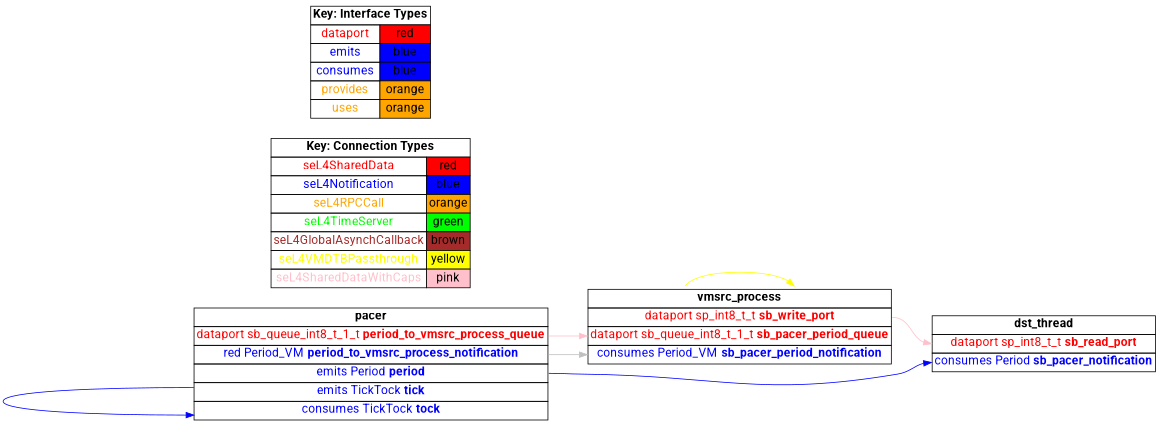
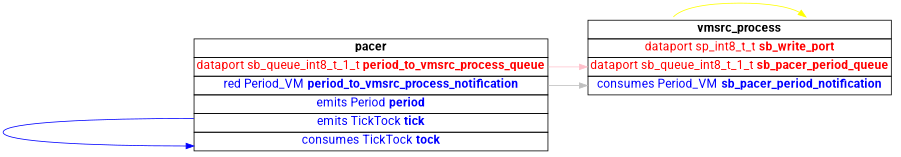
(371, 62) -> none
(371, 213) -> none
(1043, 344) -> none
